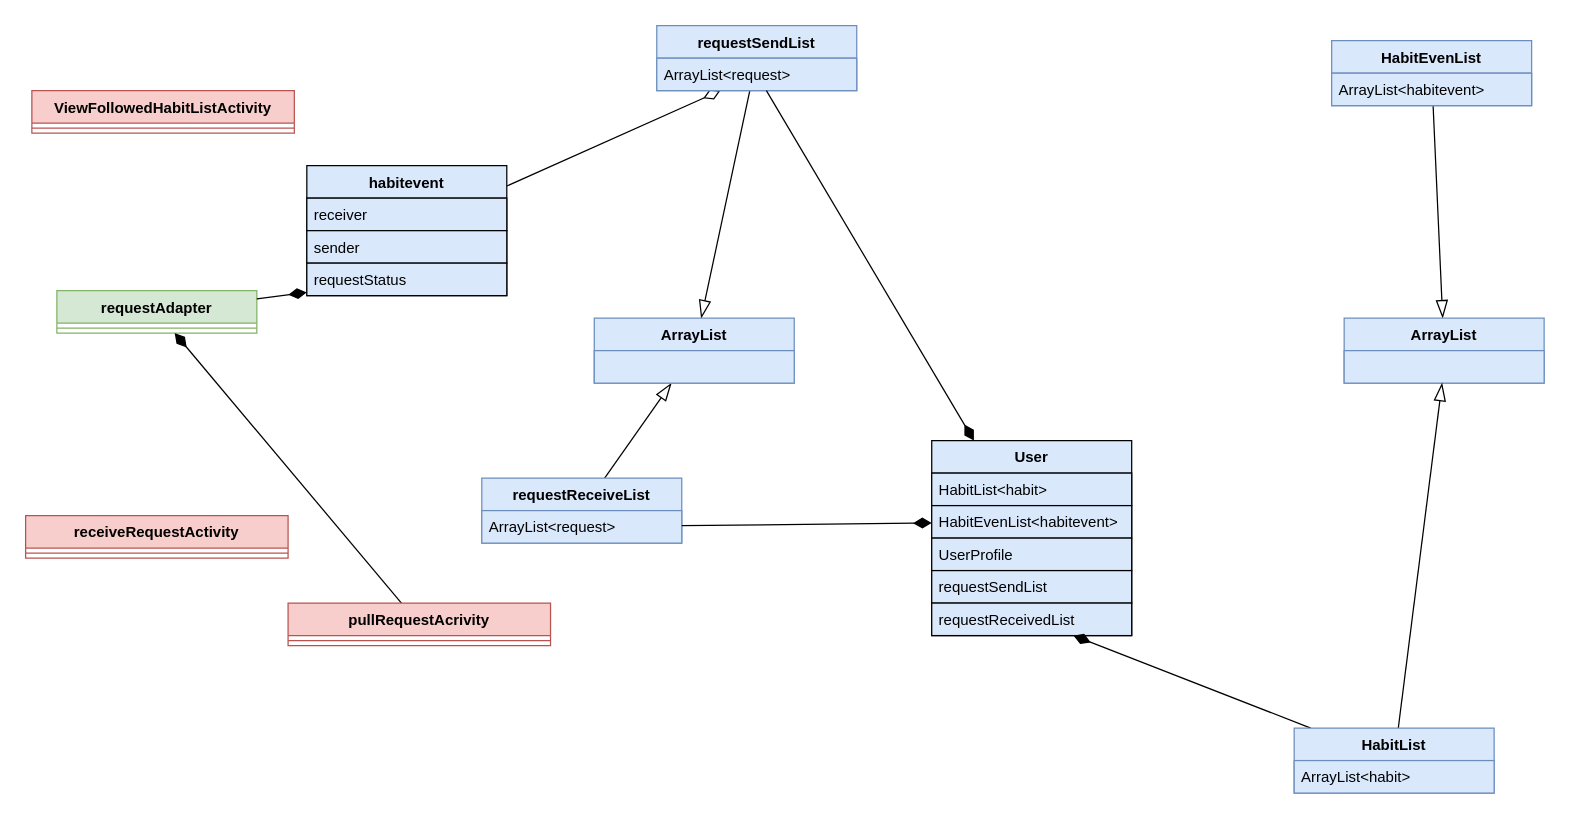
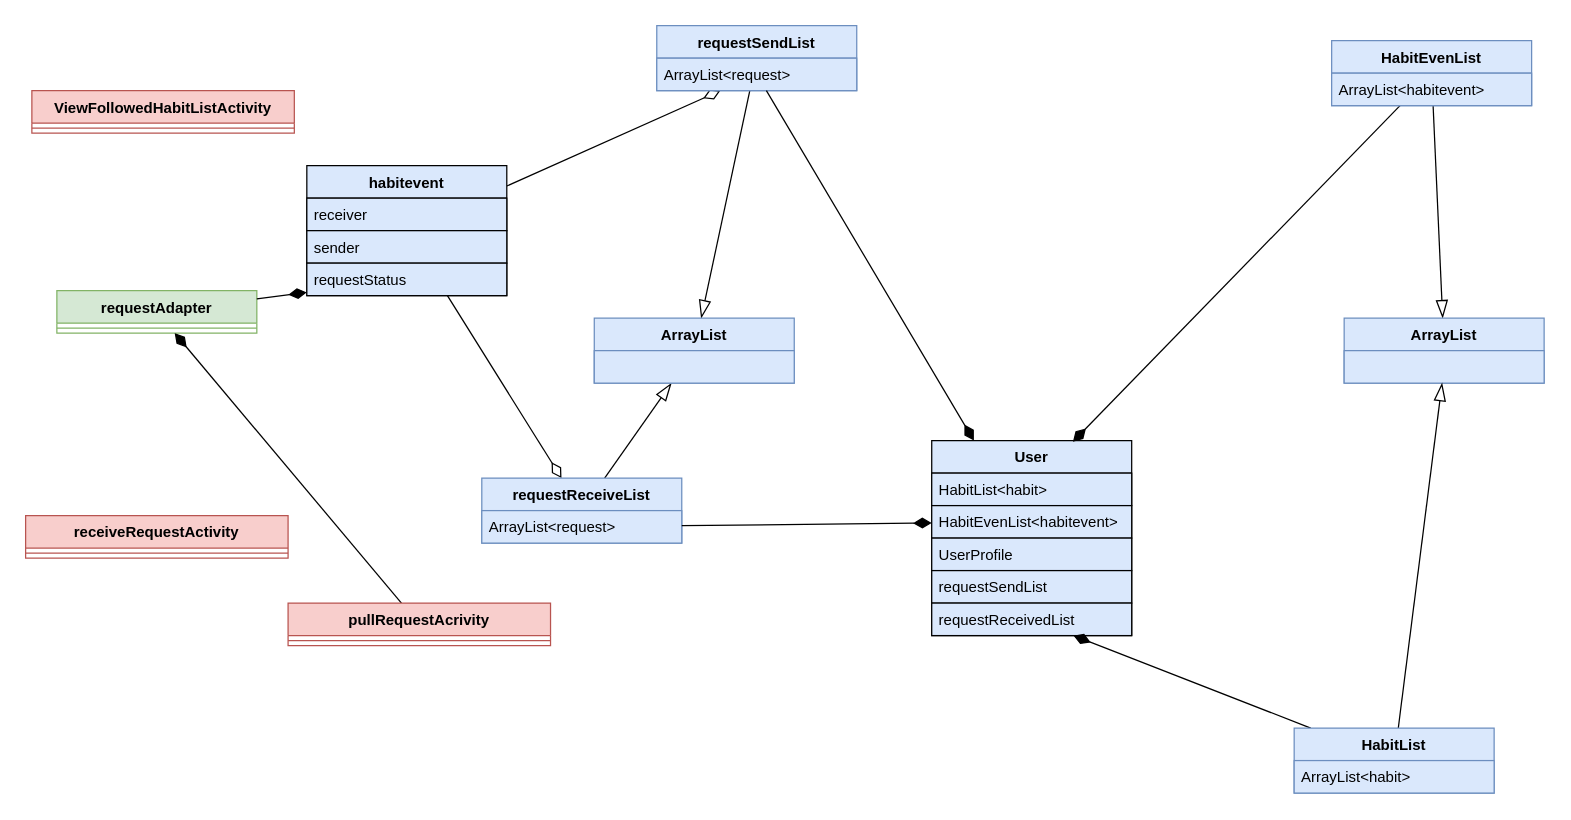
none -> (1242, 269)
none -> (501, 381)
